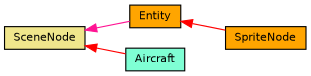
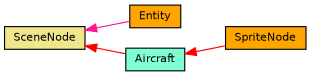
(209, 27) -> (211, 49)
